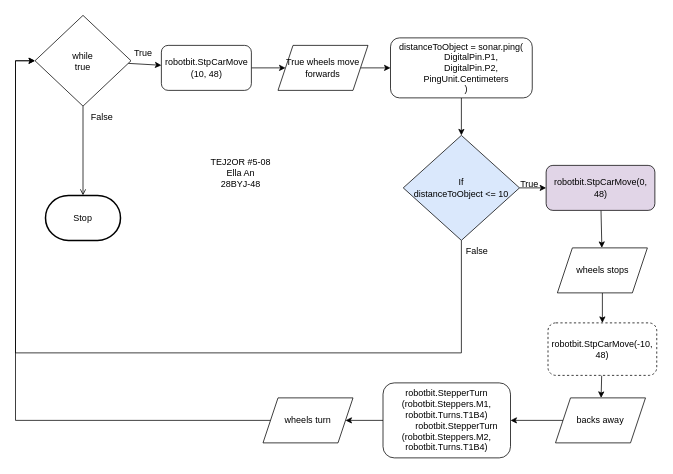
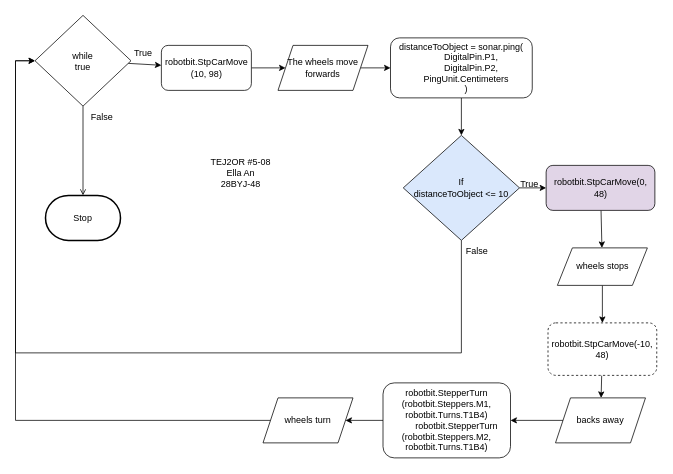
(207, 68) -> (207, 68)
(323, 68) -> (323, 68)
(602, 270) -> (602, 267)
